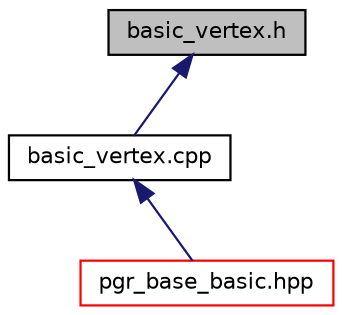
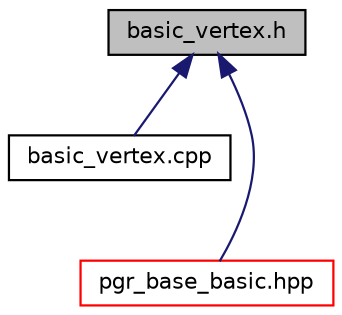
(170, 230) -> (253, 169)
